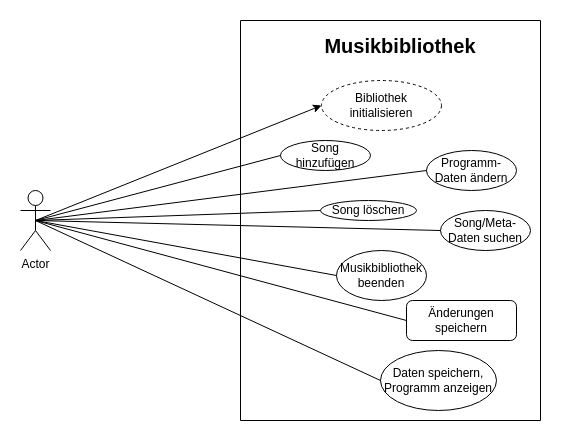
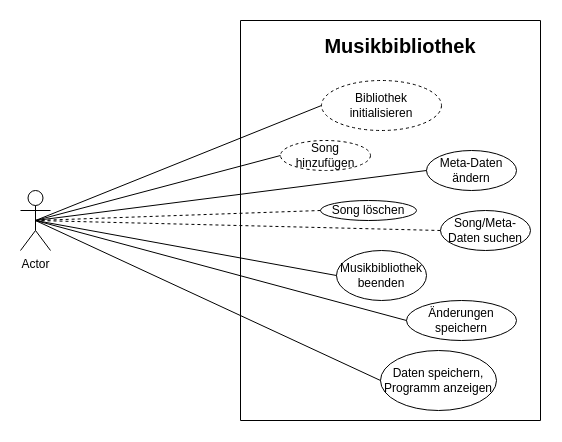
(314, 109) -> (317, 107)
(326, 156) -> (326, 156)
(472, 171) -> (472, 171)
(192, 215) -> (192, 215)
(243, 226) -> (243, 226)
(462, 321) -> (462, 321)
